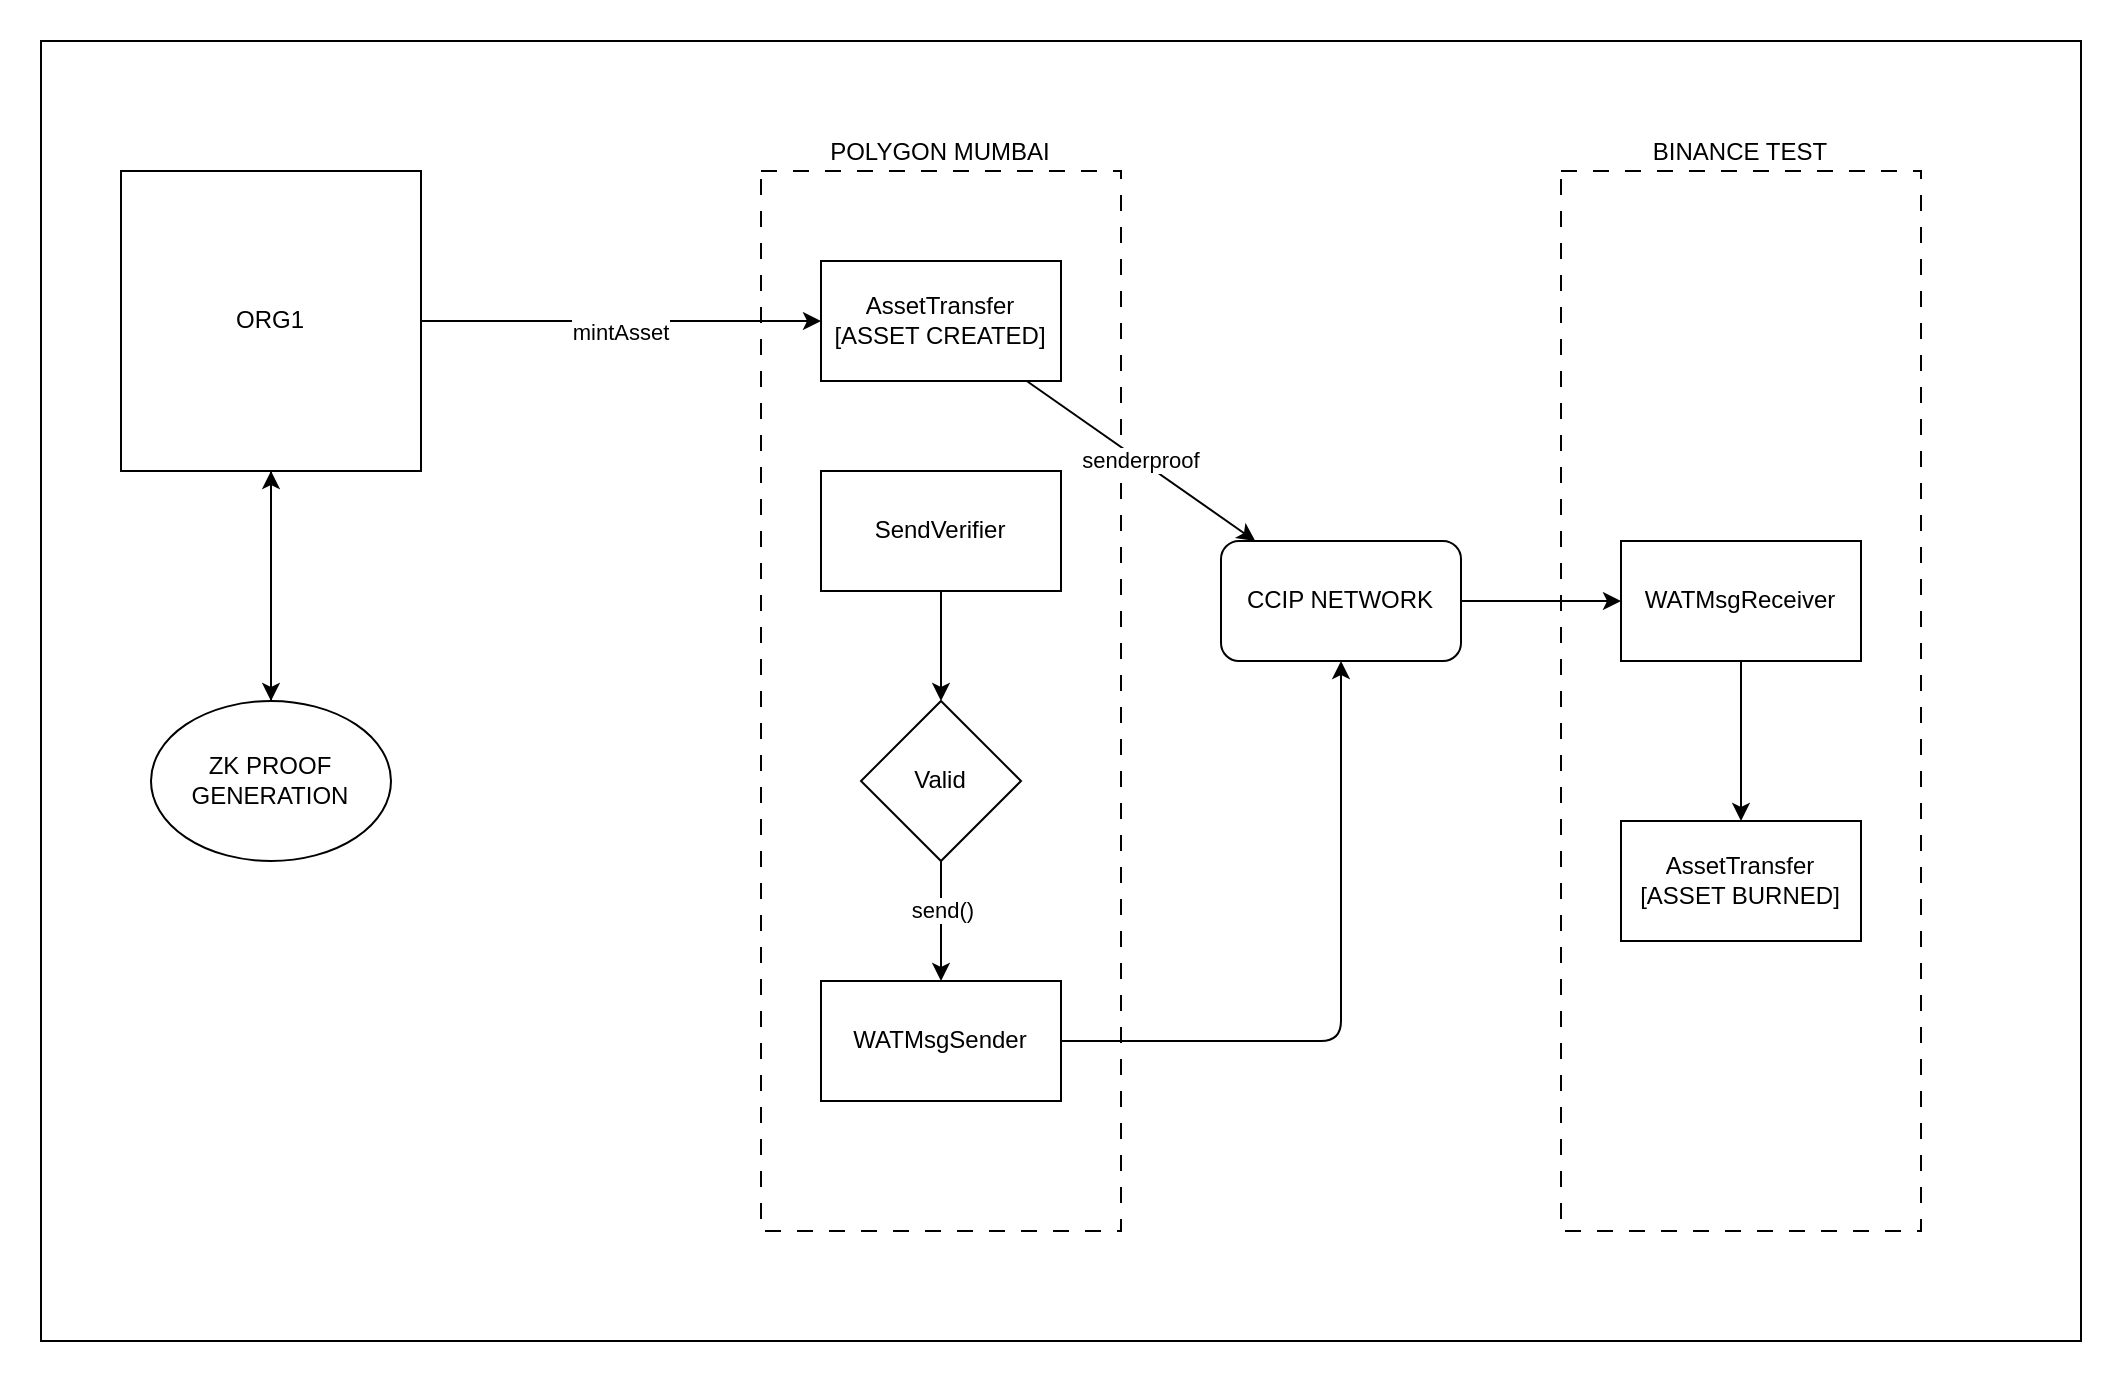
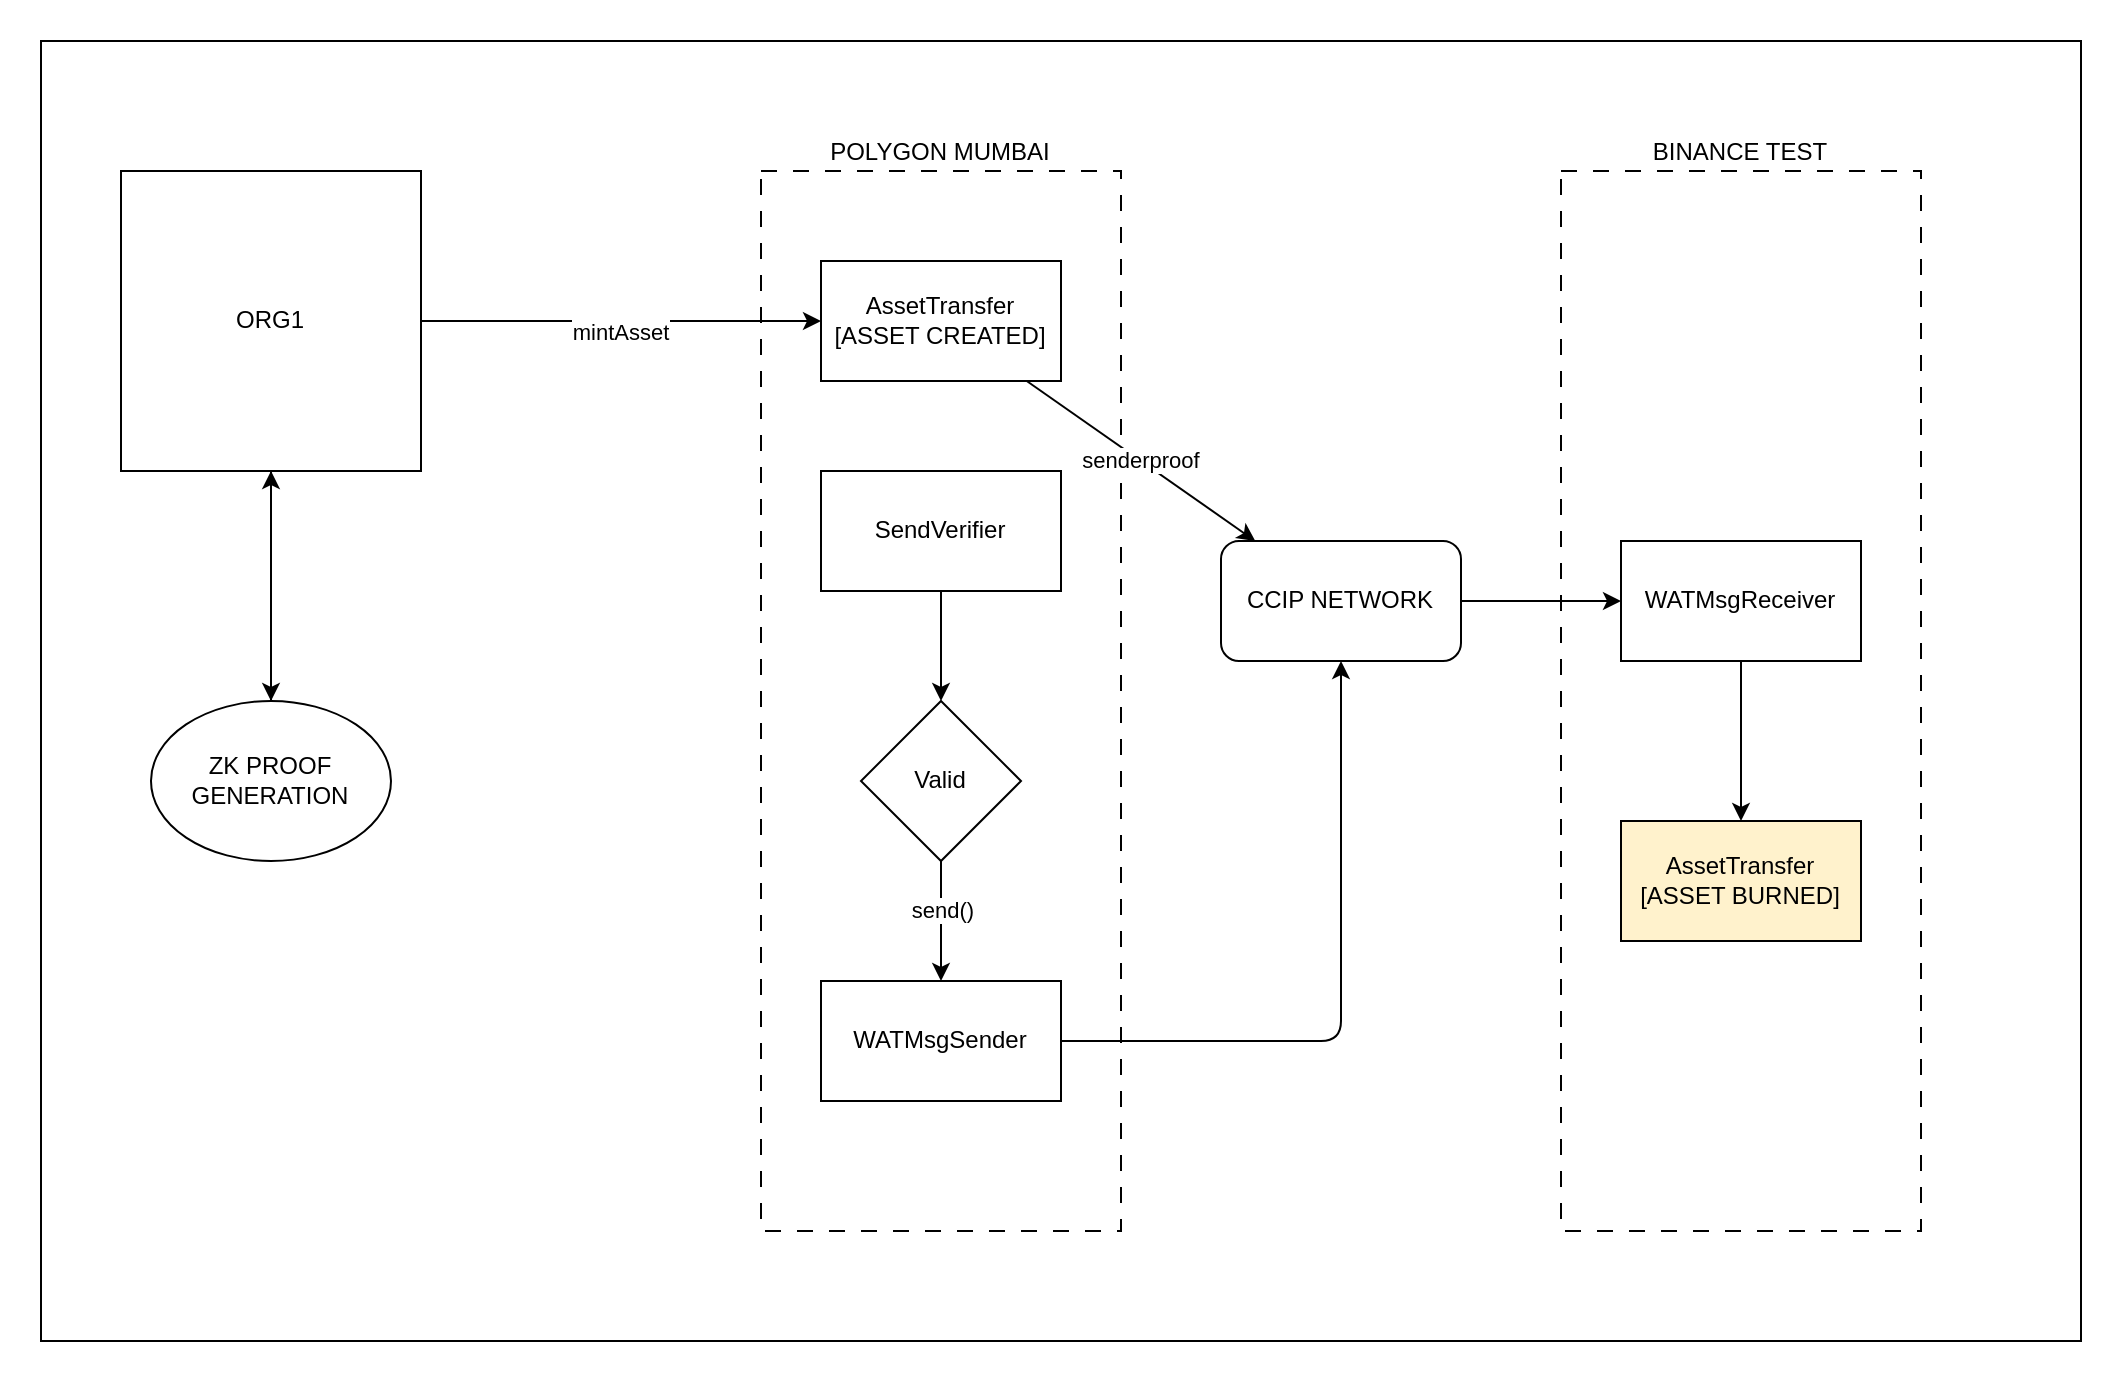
(1741, 881) -> (1741, 881)
